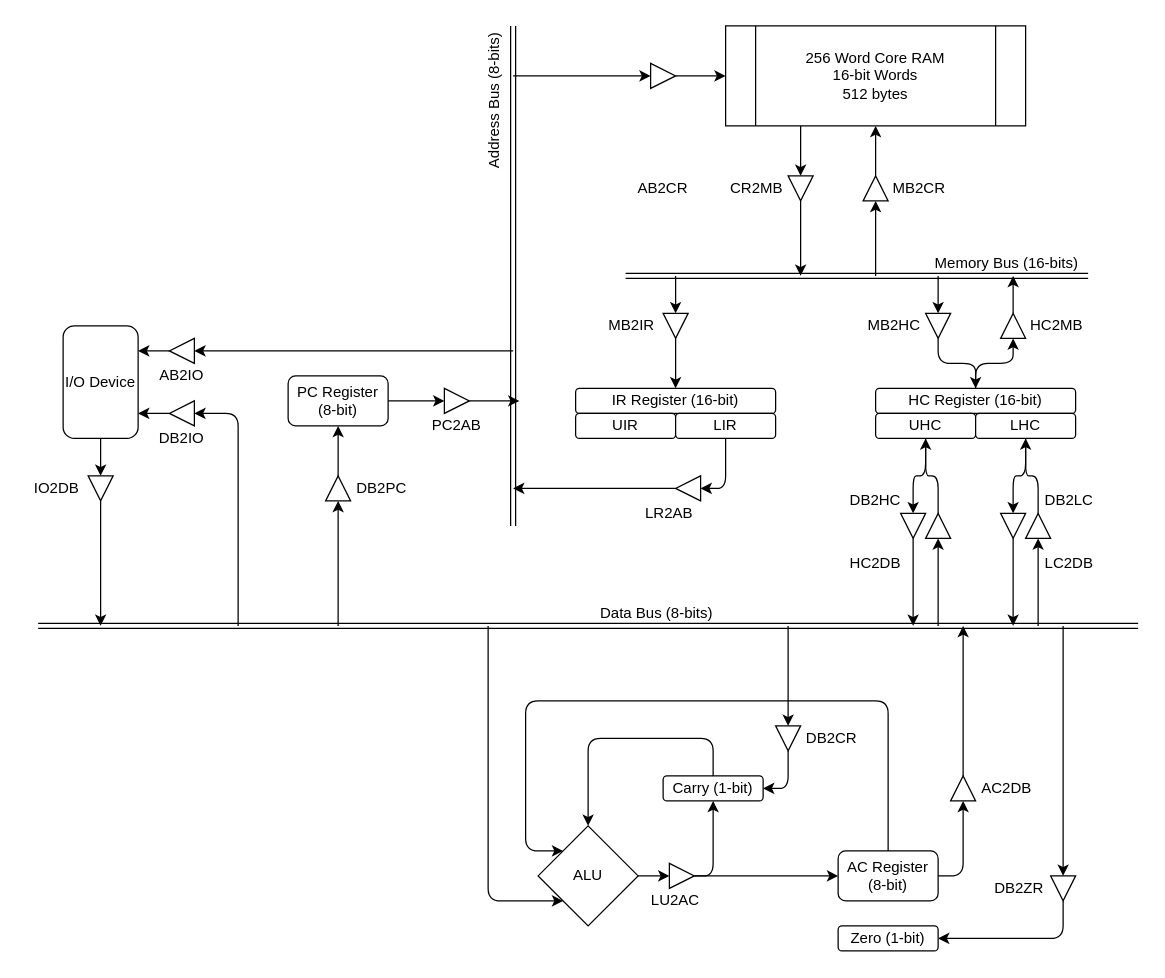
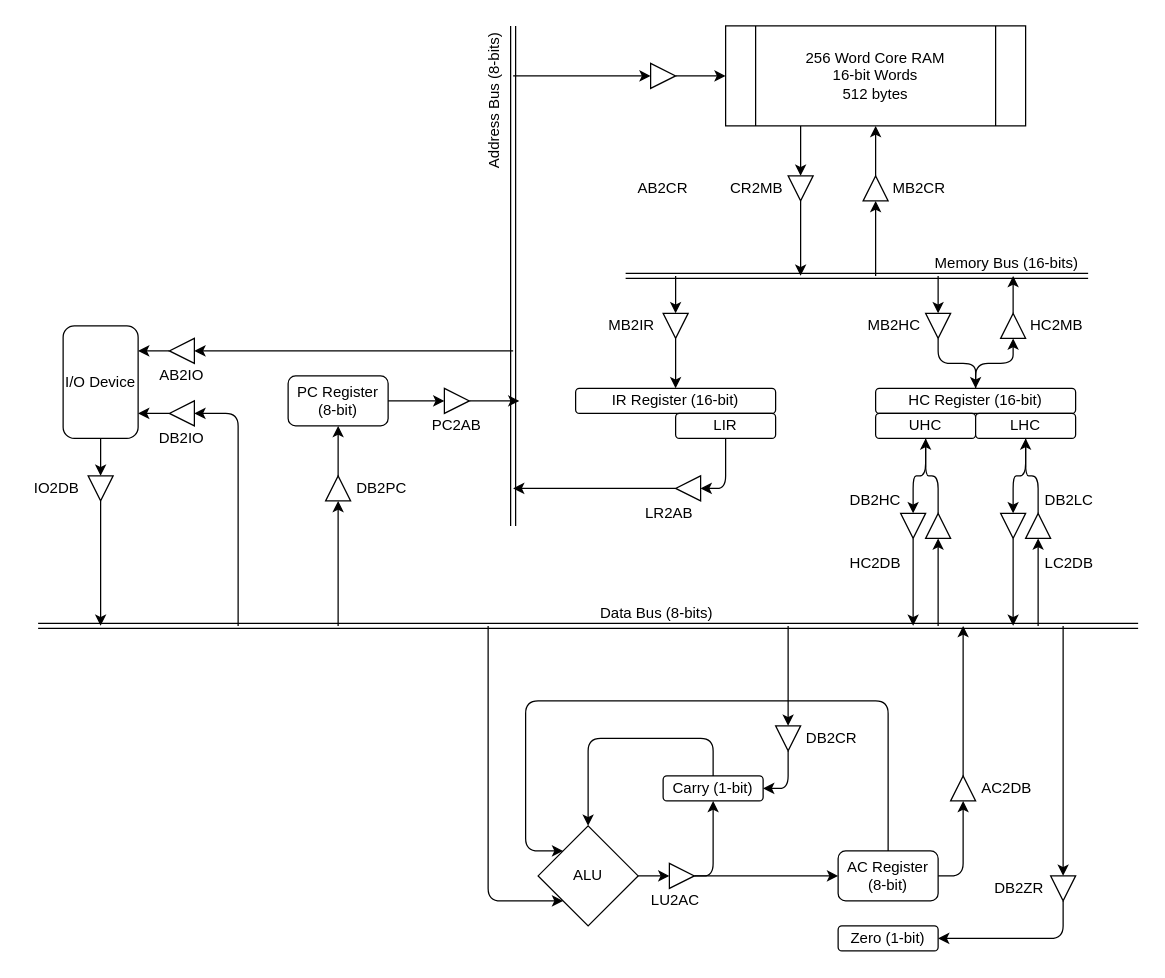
(626, 426) -> none
